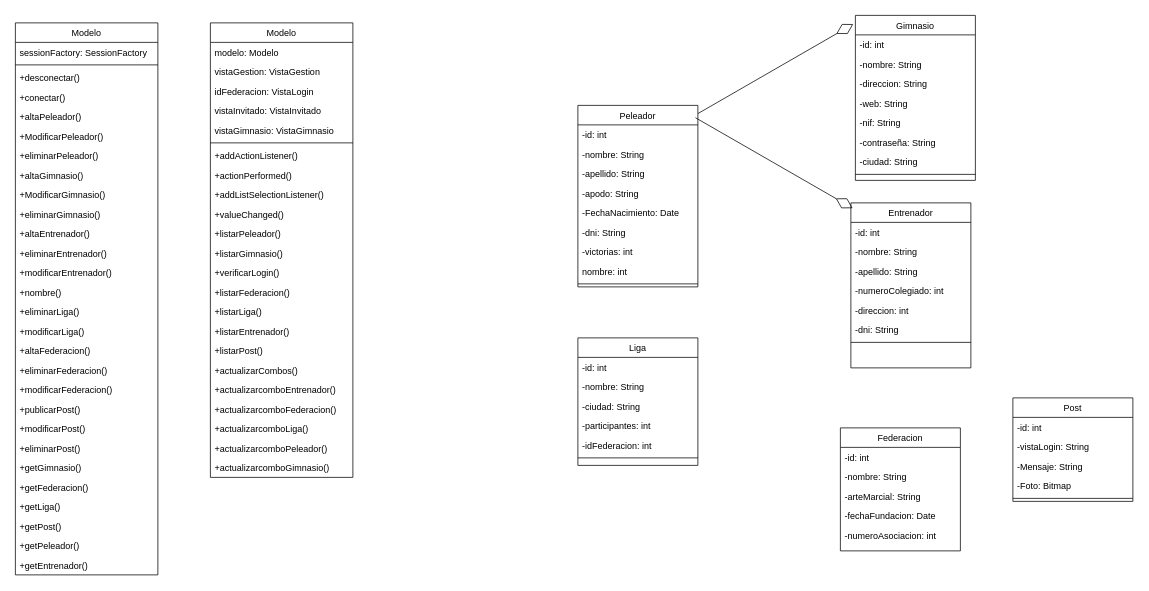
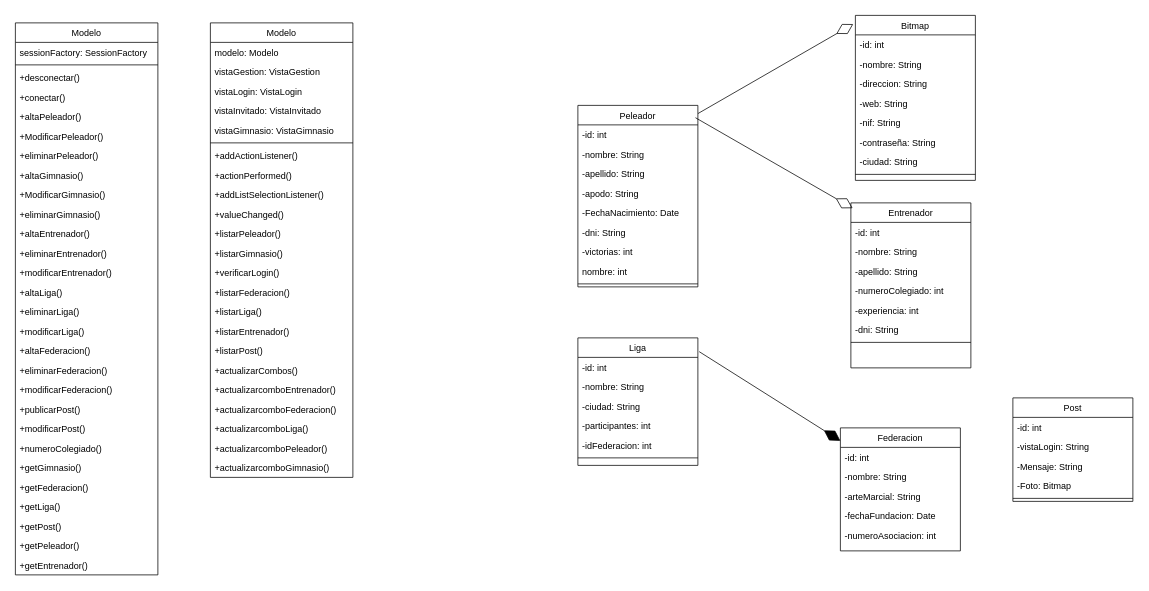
(915, 26) -> (915, 26)
(268, 92) -> (263, 92)
(42, 293) -> (45, 293)
(887, 311) -> (892, 311)
none -> (762, 391)
(54, 449) -> (63, 449)
